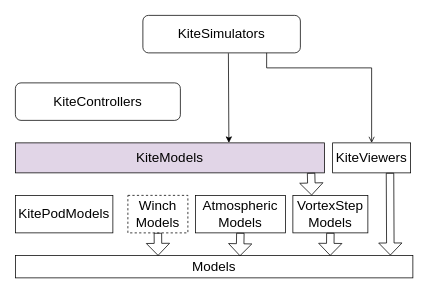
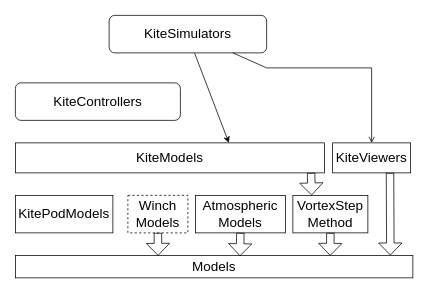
(222, 34) -> (188, 34)
(170, 158) -> (170, 158)
(330, 214) -> (330, 214)
